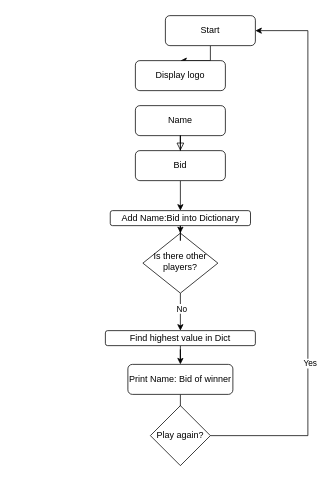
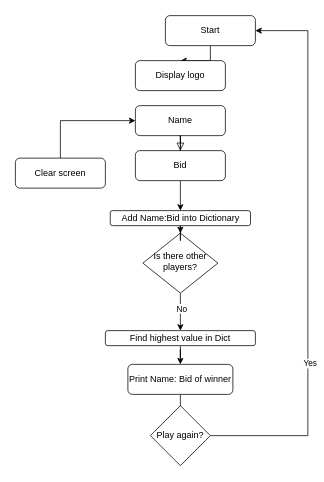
none -> (76, 120)
none -> (60, 173)
